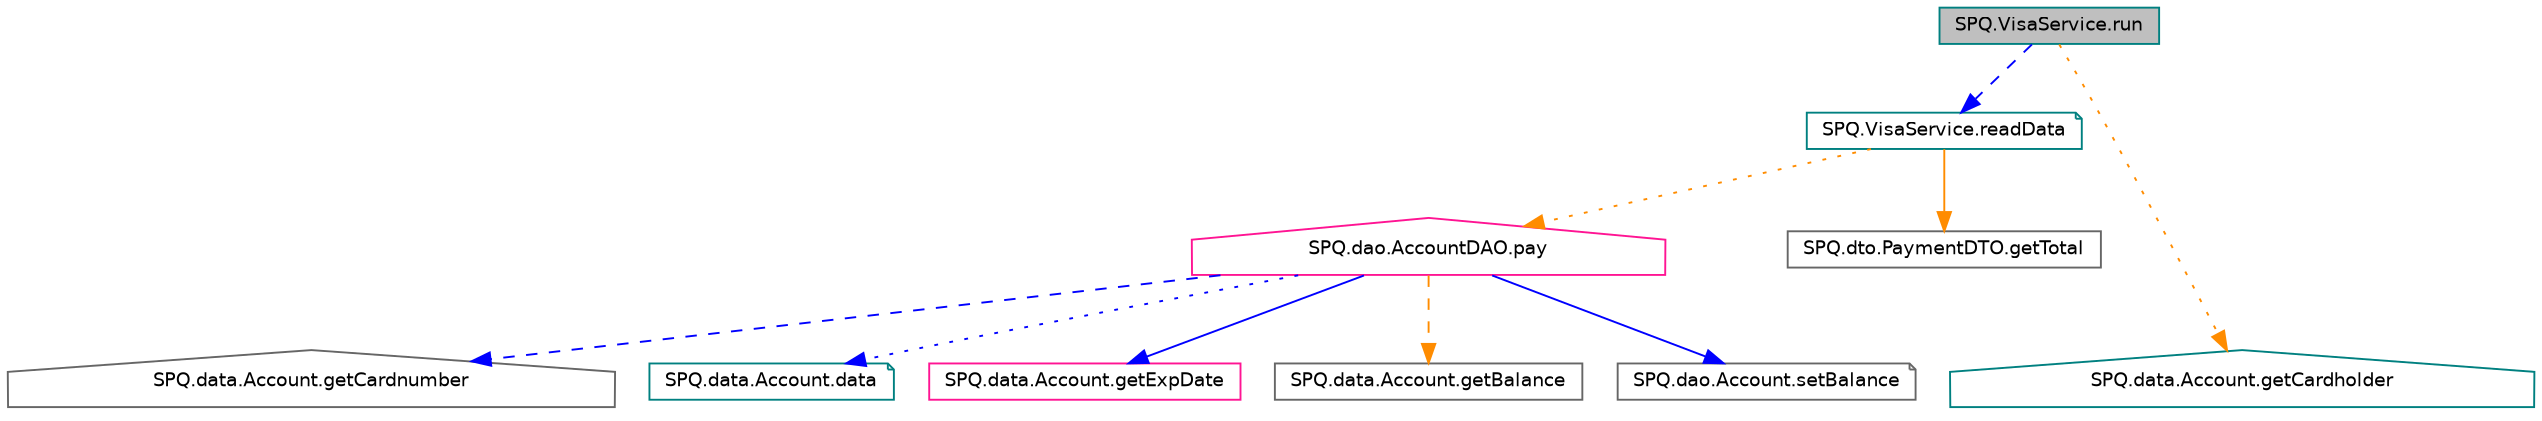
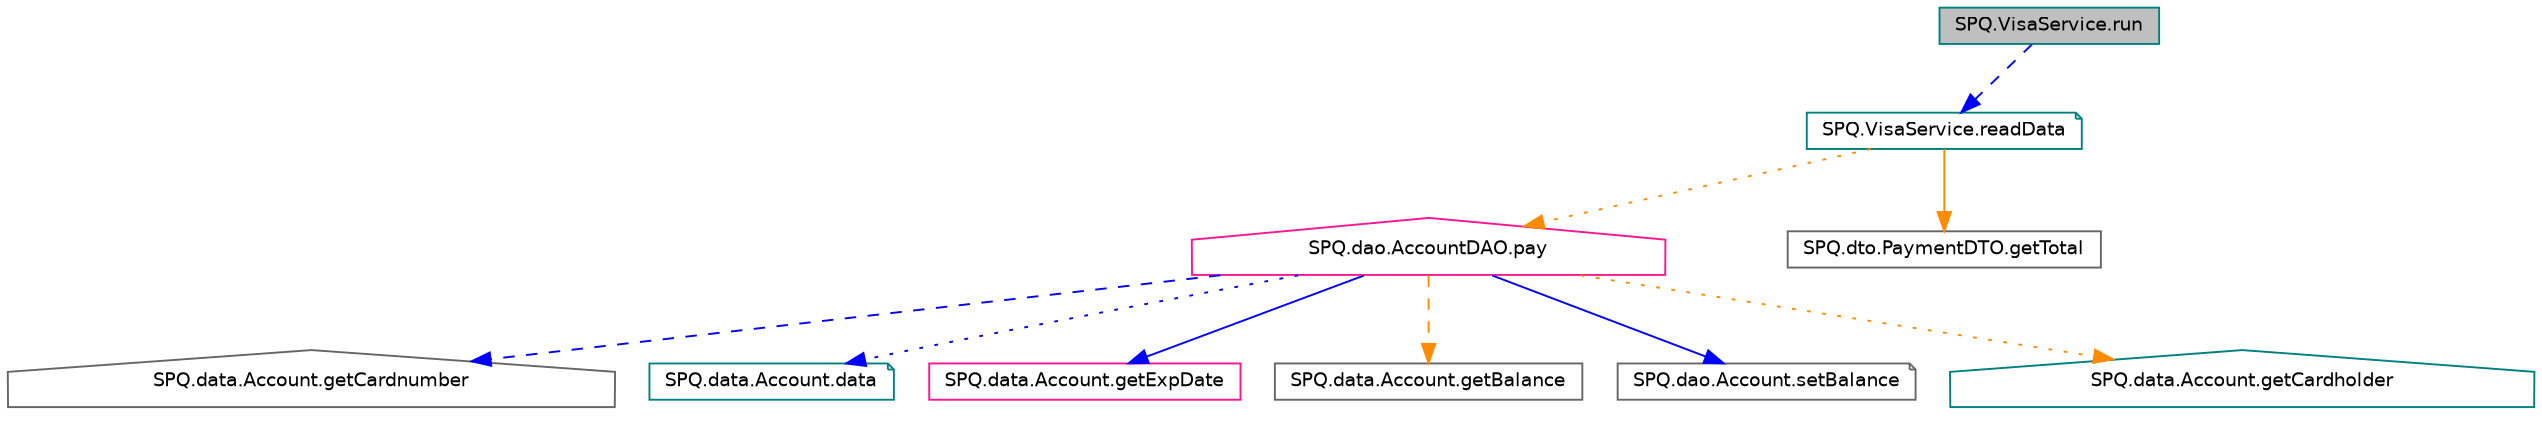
(2140, 188) -> (1837, 316)
